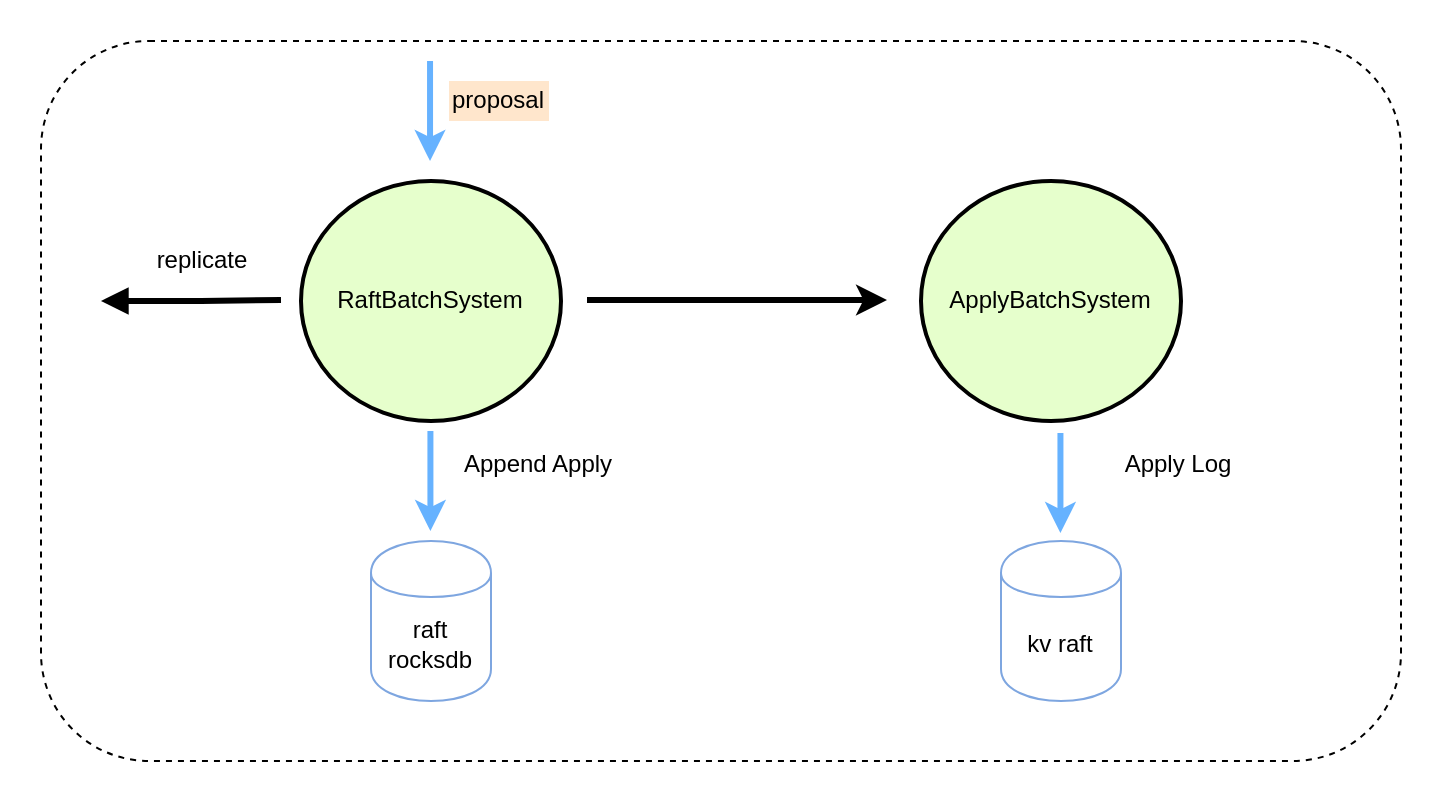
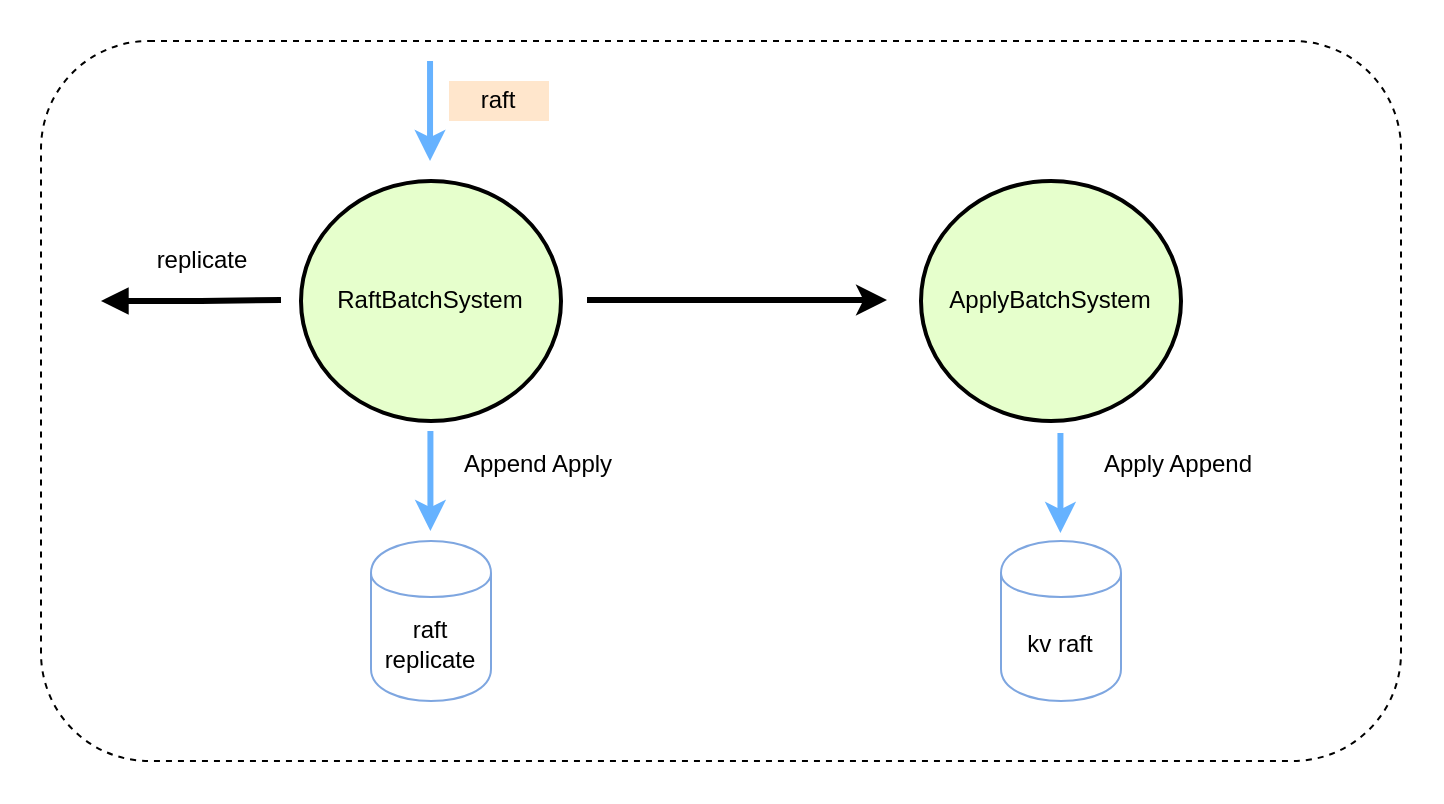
(499, 101) -> (499, 101)
(1179, 465) -> (1179, 465)
(431, 645) -> (431, 645)
